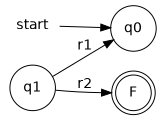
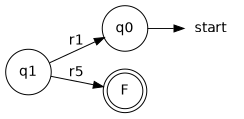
(80, 27) -> (161, 28)
(85, 84) -> (77, 73)
